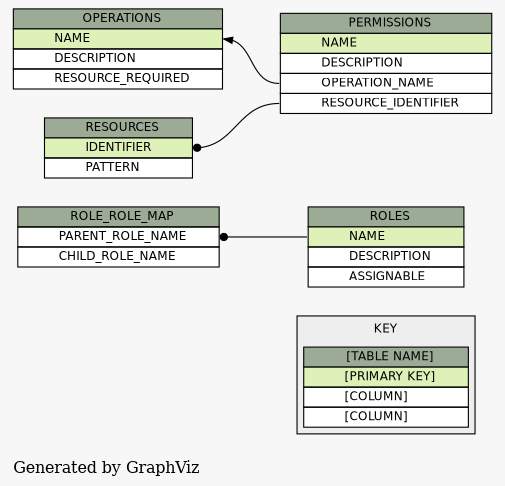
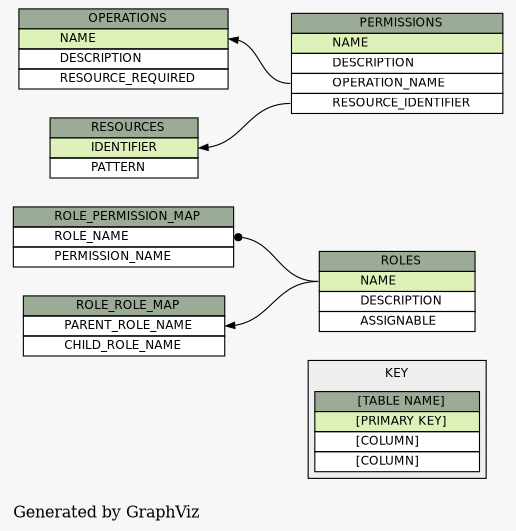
(239, 123) -> (248, 123)
none -> (123, 237)
(267, 237) -> (275, 301)
